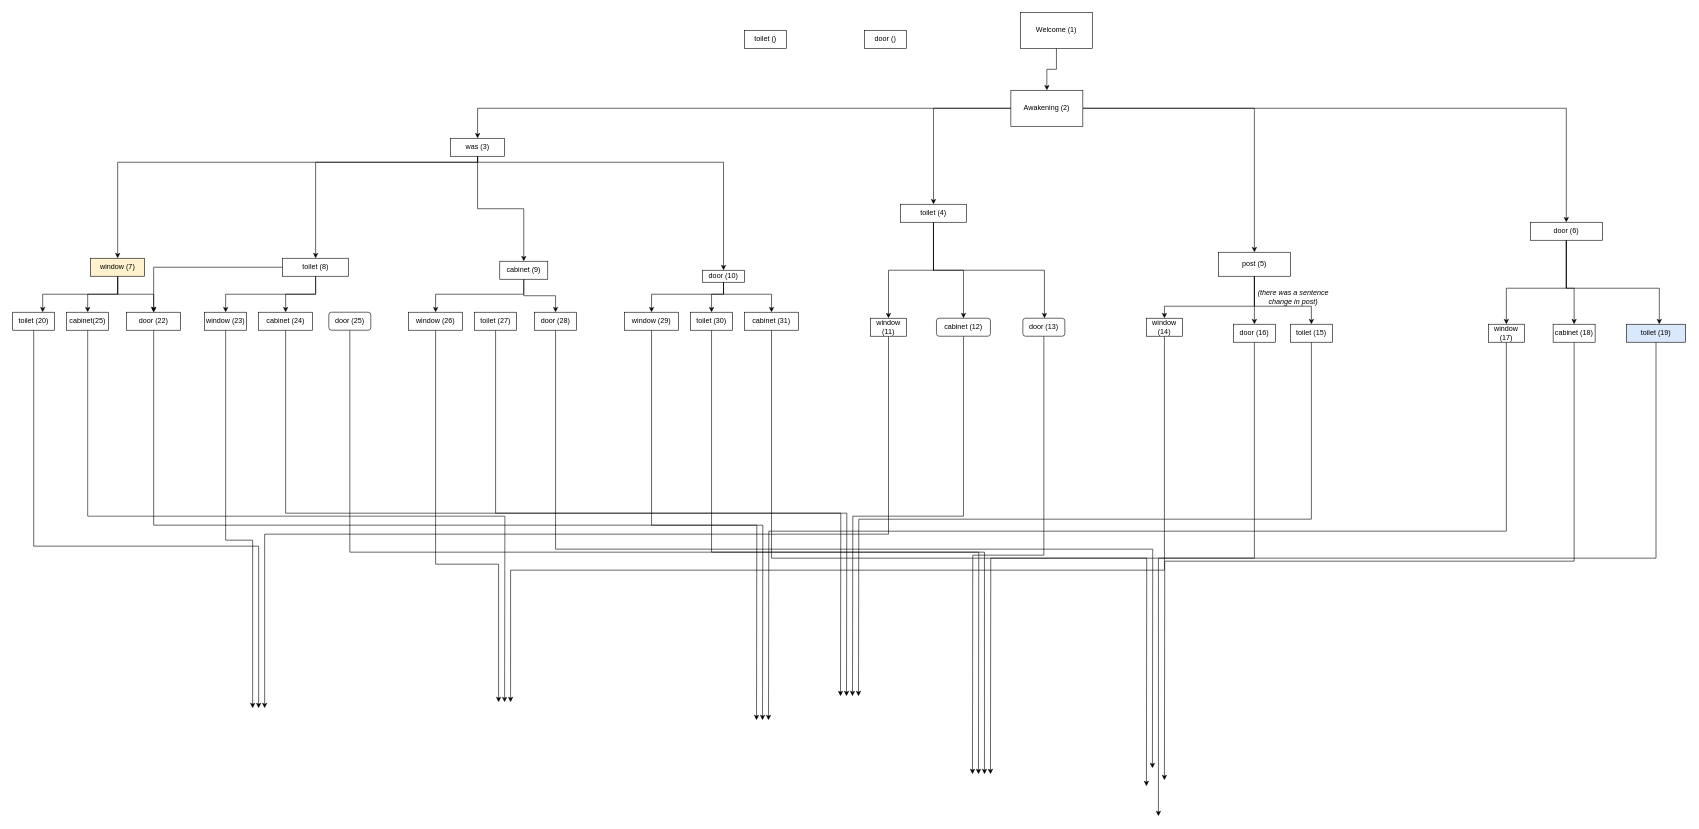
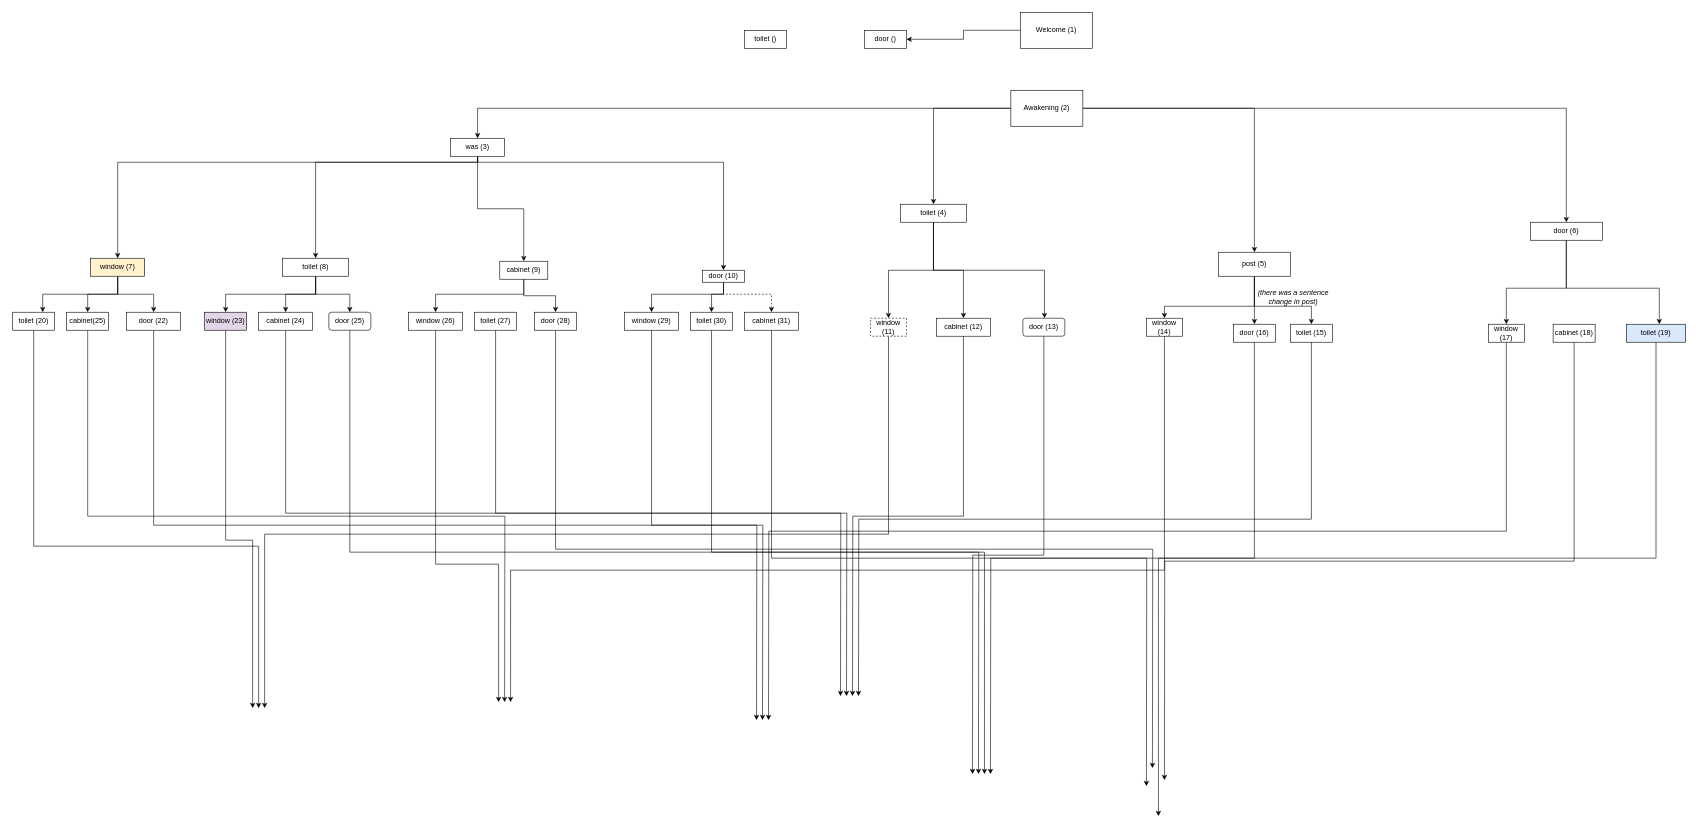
(1056, 64) -> (963, 34)
(205, 267) -> (350, 294)
(754, 294) -> (754, 294)
(1574, 318) -> none
(225, 321) -> (225, 321)
(888, 327) -> (888, 327)
(963, 327) -> (963, 327)
